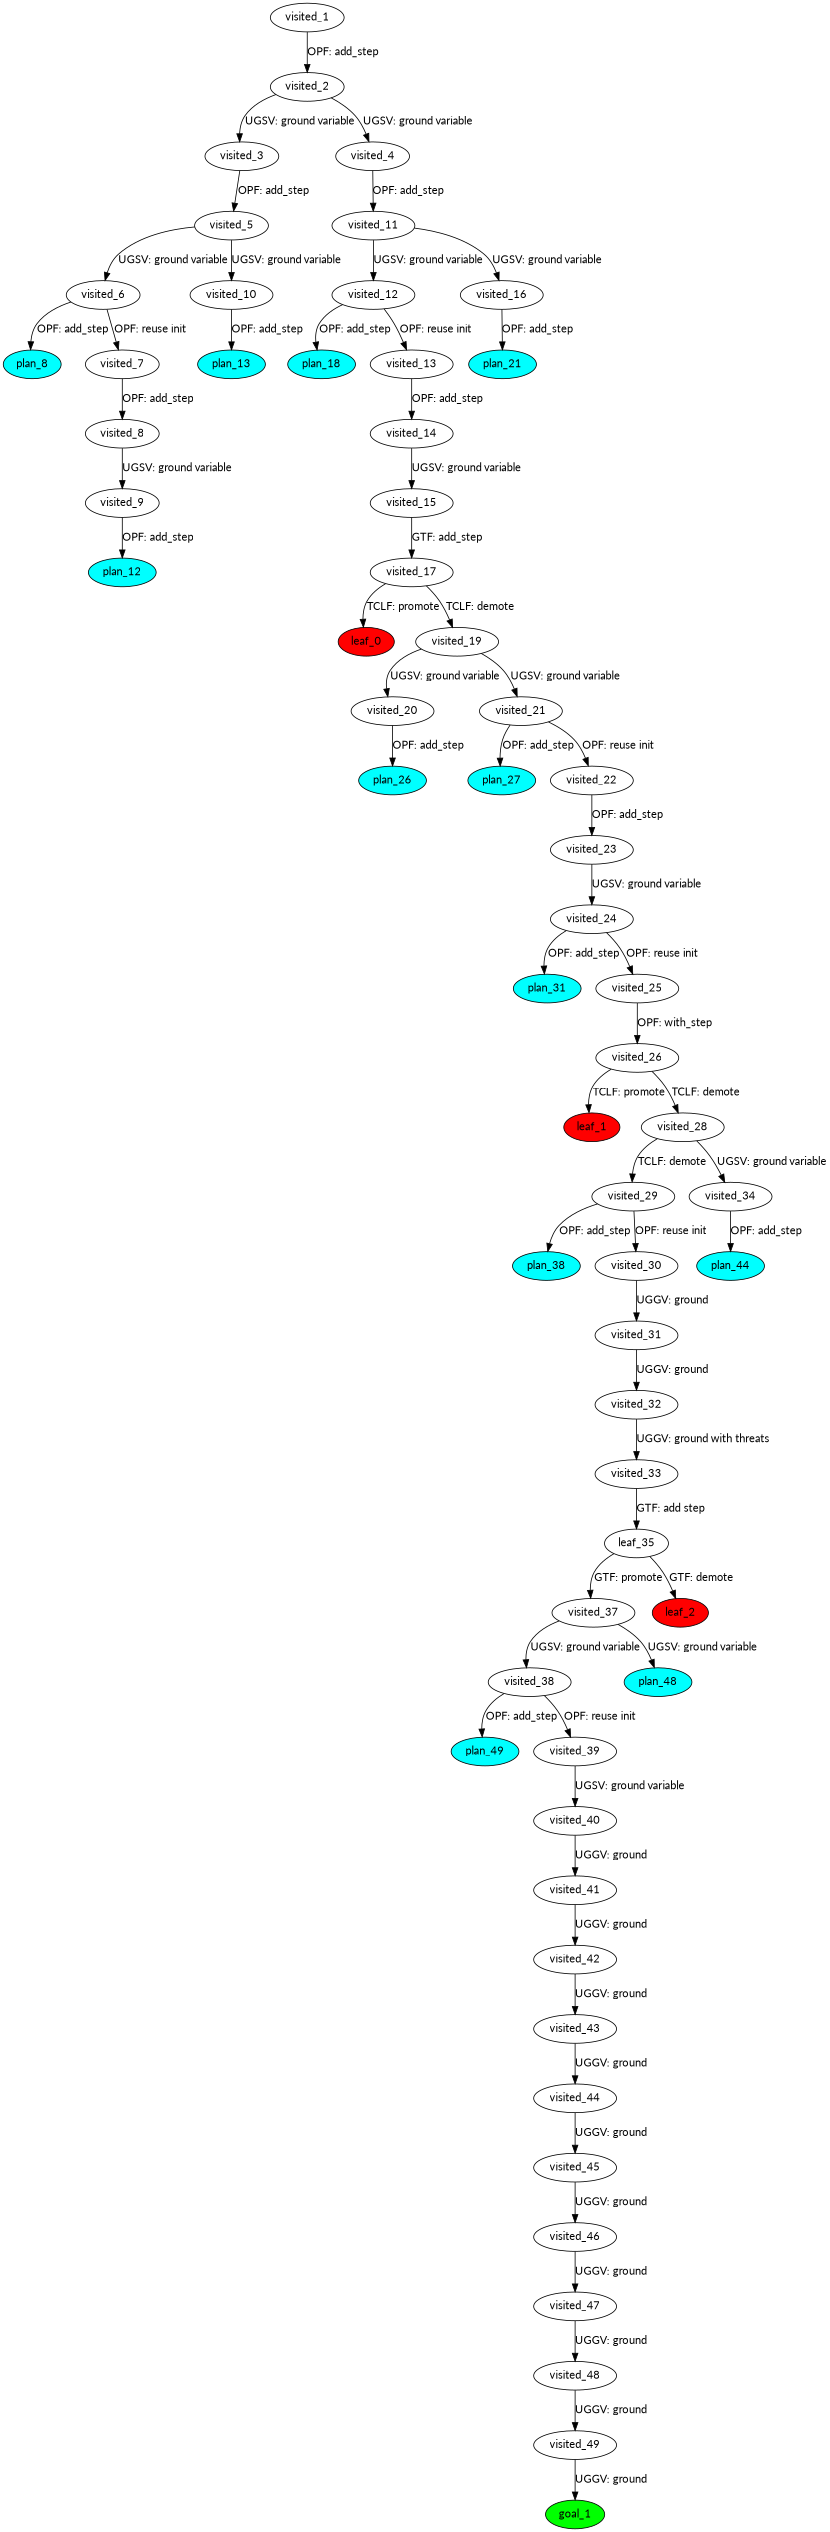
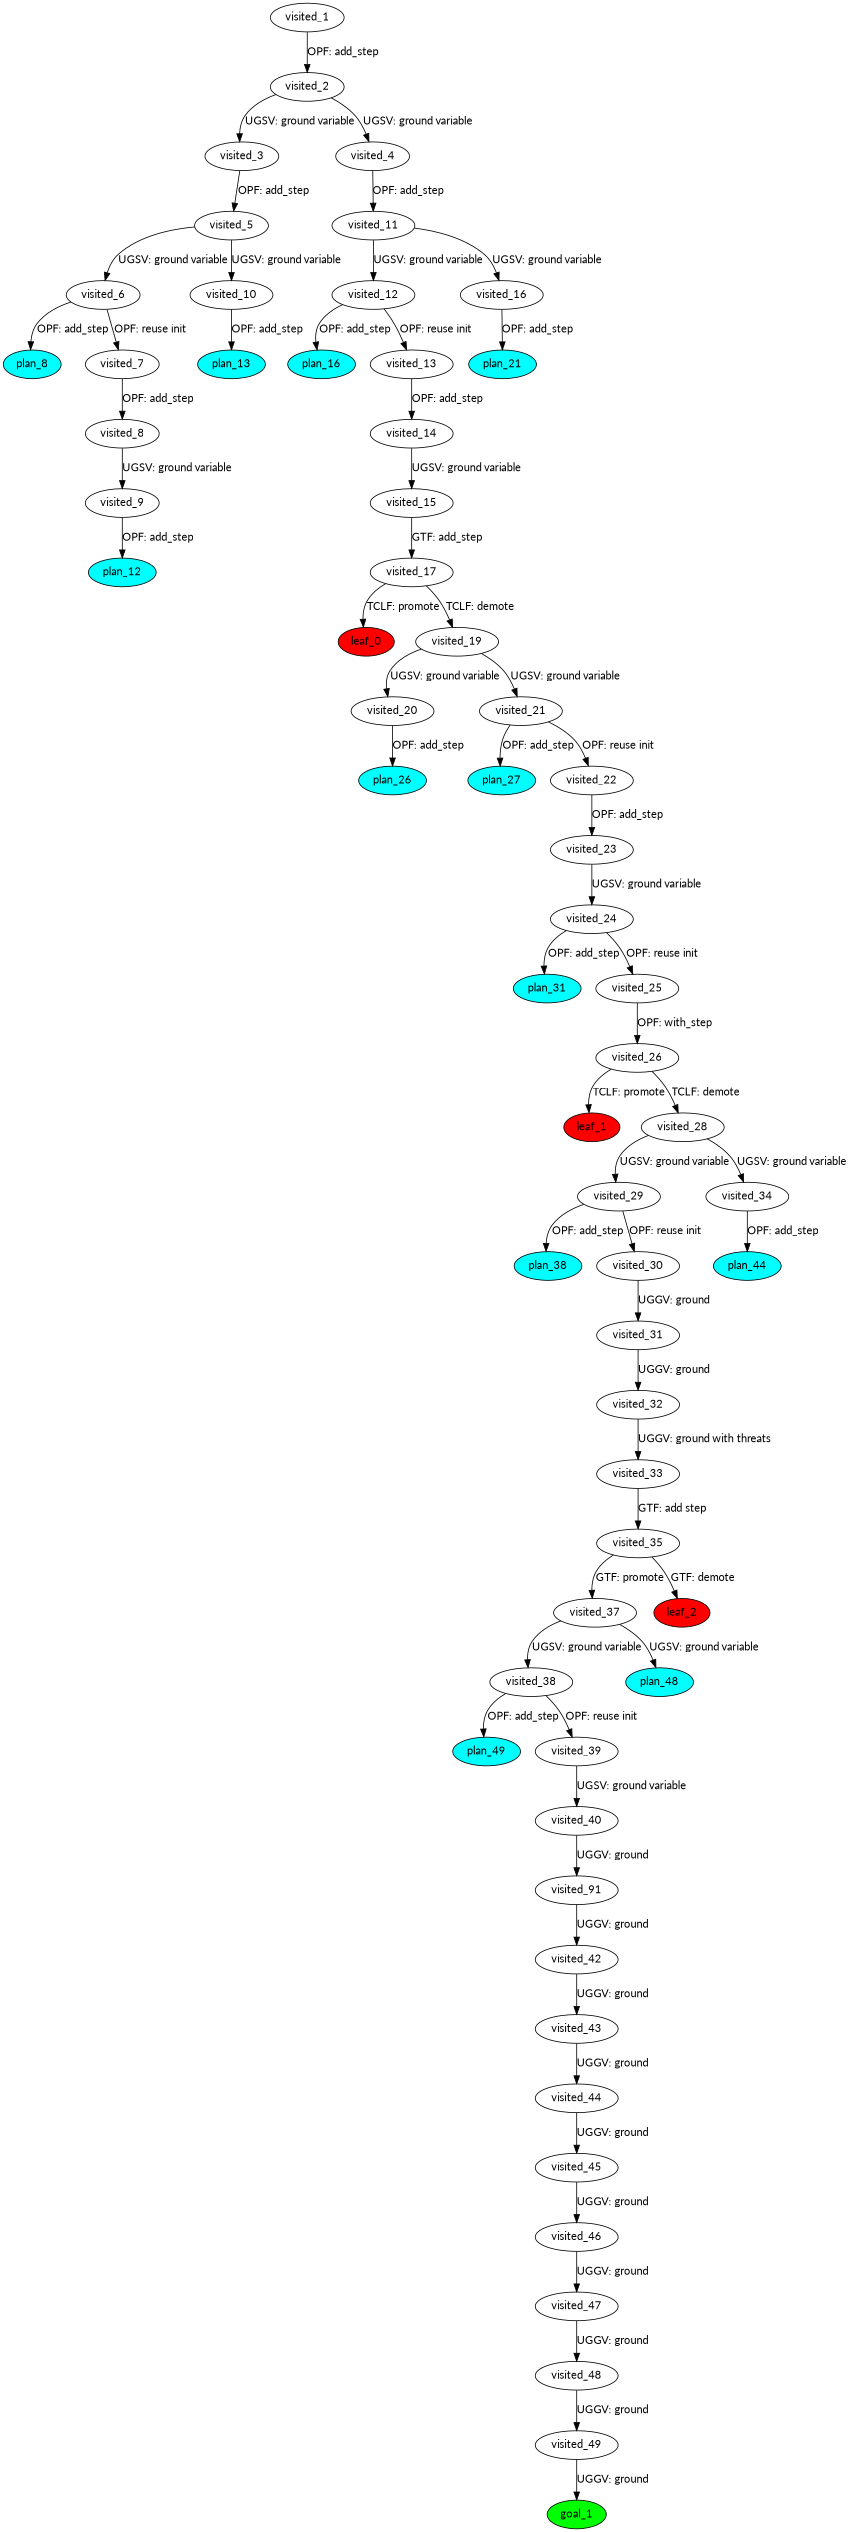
(322, 364) -> (322, 364)
(672, 1162) -> (675, 1162)
(637, 1543) -> (638, 1543)
(575, 1890) -> (577, 1890)
